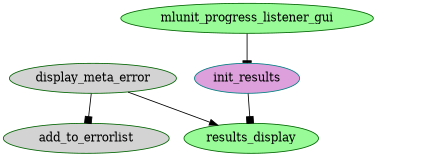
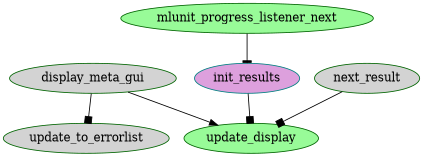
(247, 18) -> (247, 18)
(93, 78) -> (93, 78)
none -> (367, 78)
(86, 138) -> (86, 138)
(251, 138) -> (251, 138)
